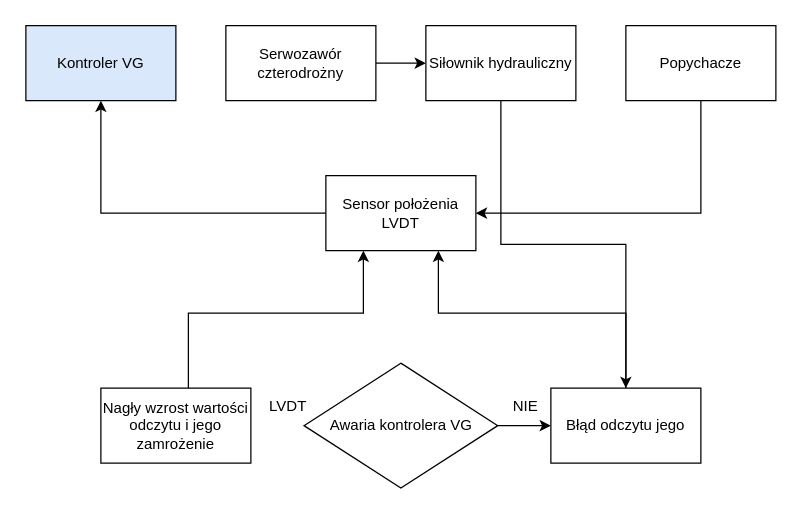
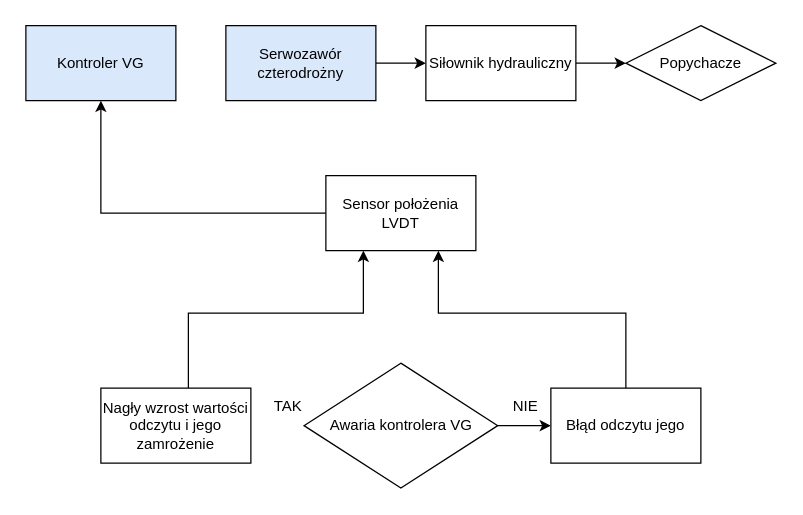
(301, 63) -> (301, 63)
(701, 63) -> (701, 63)
(649, 213) -> none
(525, 244) -> (597, 63)
(288, 407) -> (288, 407)
